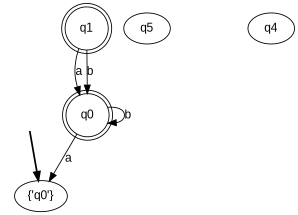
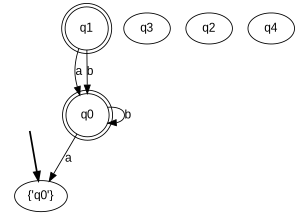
(147, 28) -> (147, 28)
none -> (209, 28)
